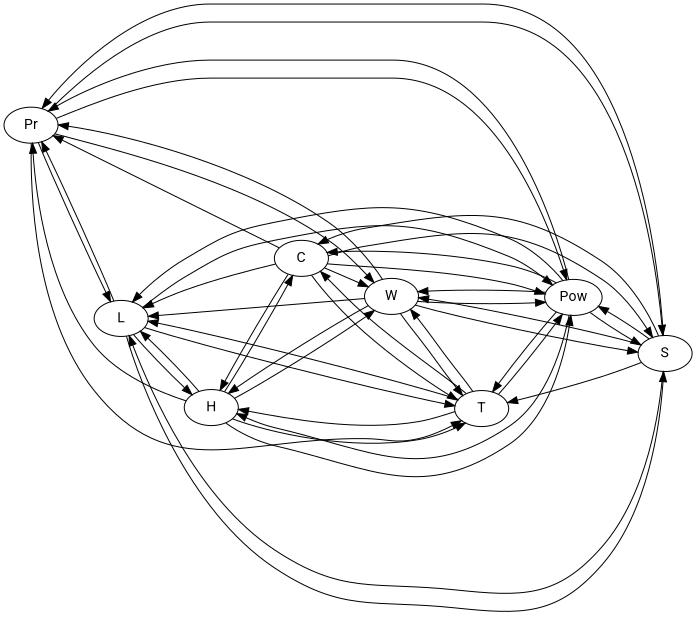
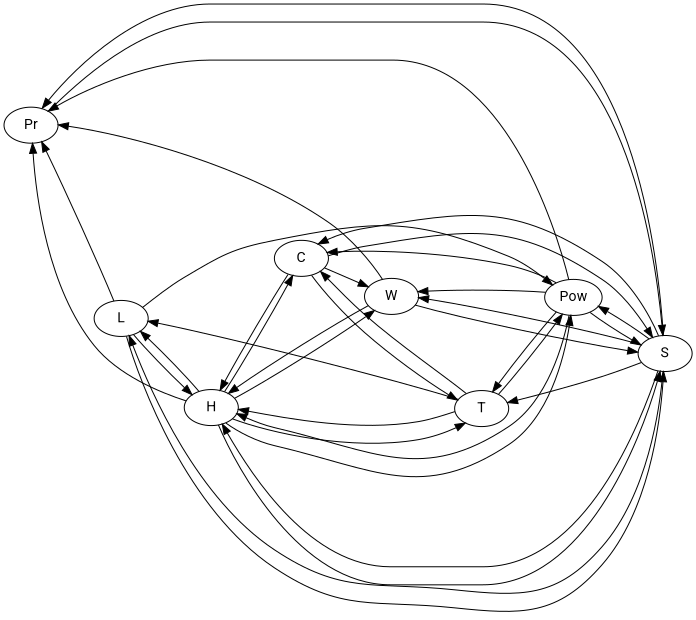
(358, 78) -> none
(221, 185) -> none
(171, 194) -> none
(350, 210) -> none
(71, 218) -> none
(432, 272) -> none
(213, 281) -> none
(488, 304) -> none
(256, 307) -> none
(429, 350) -> none
(445, 354) -> none
(302, 370) -> none
(139, 430) -> none
none -> (466, 567)
none -> (472, 585)
